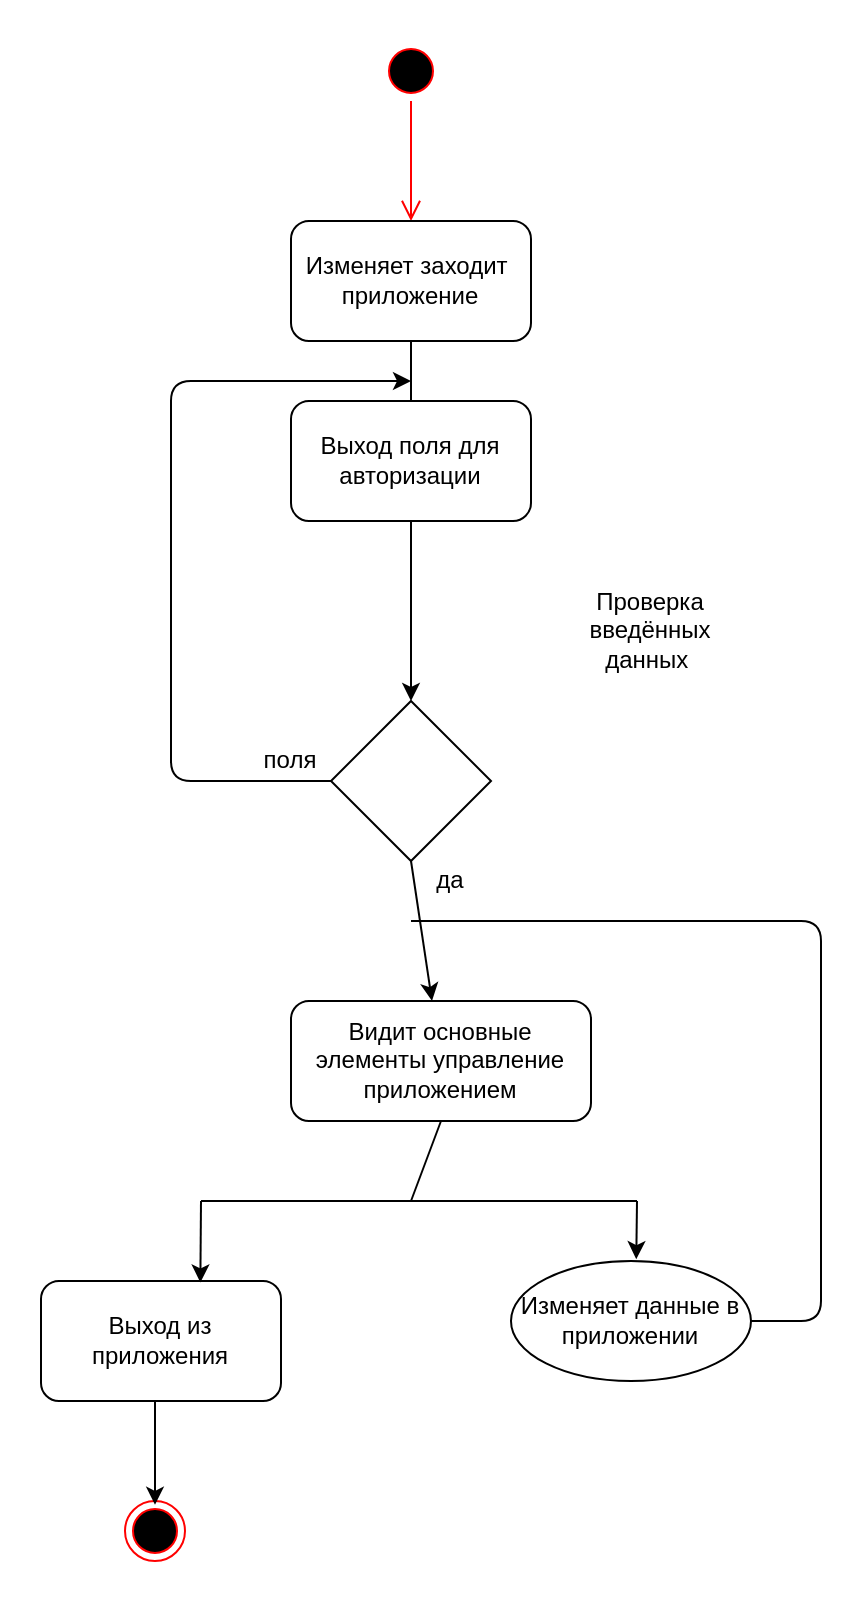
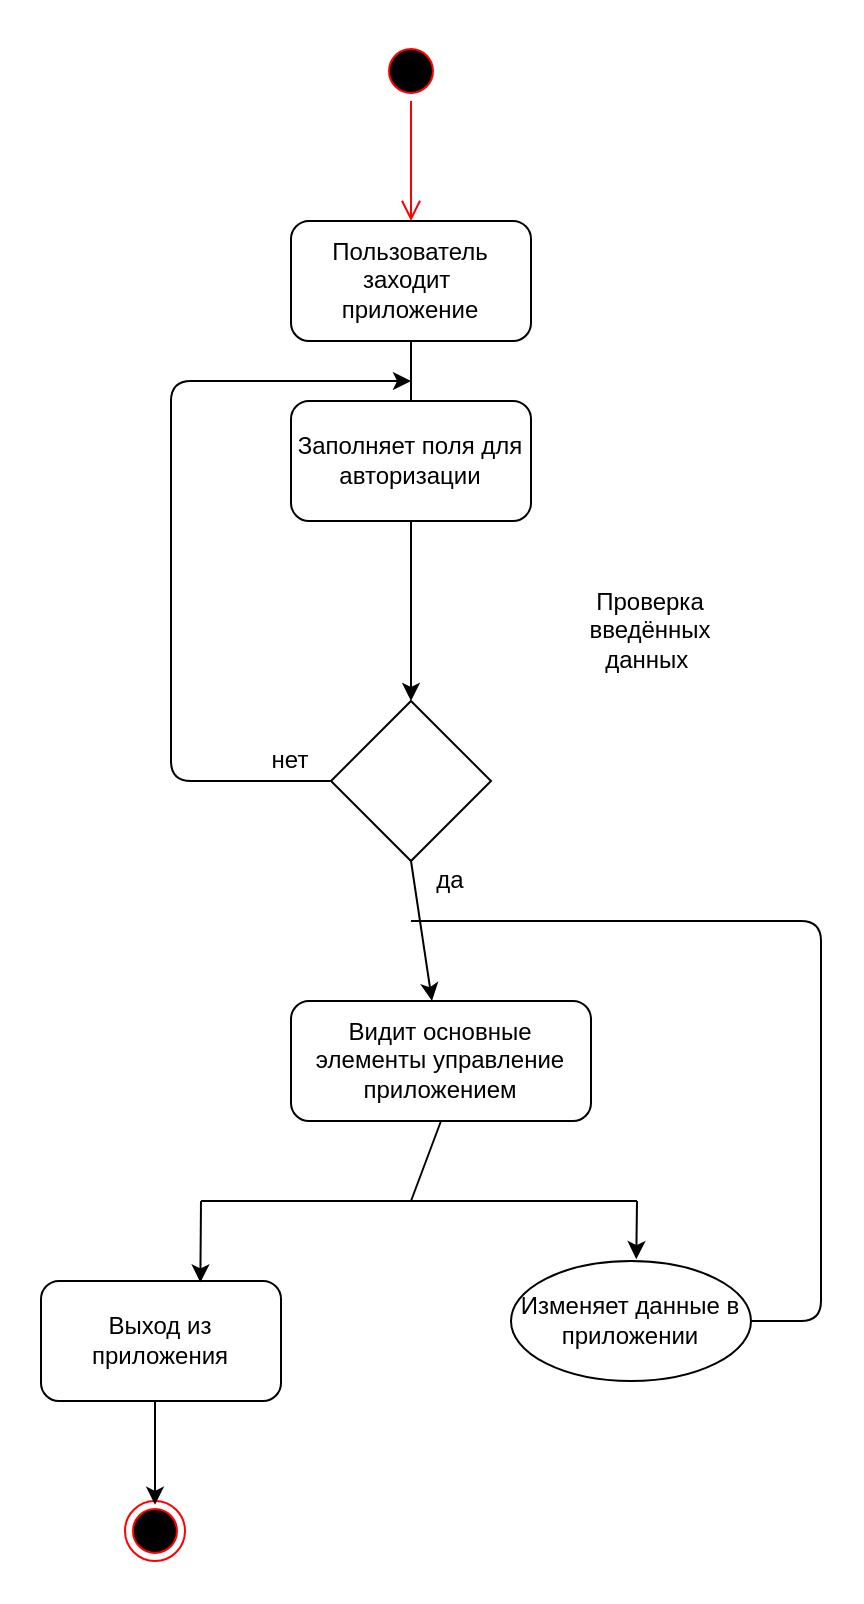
(411, 281) -> (411, 281)
(411, 461) -> (411, 461)
(291, 761) -> (291, 761)
